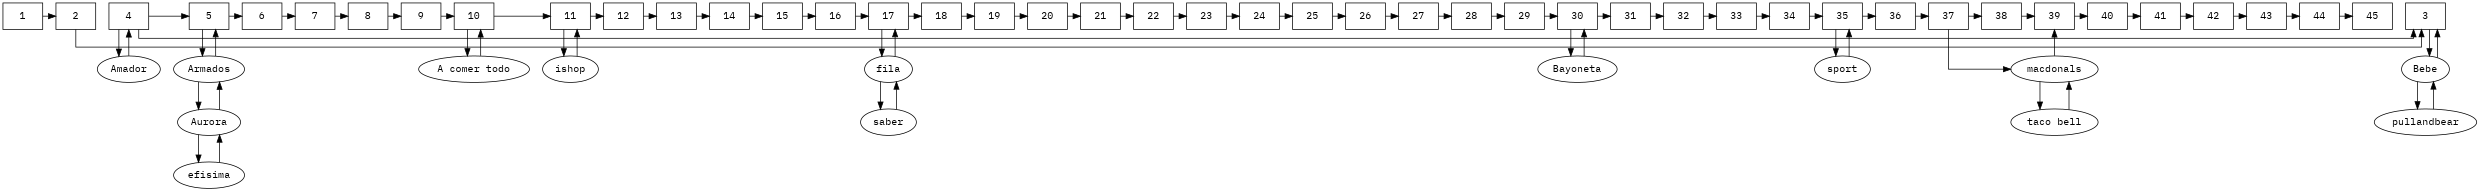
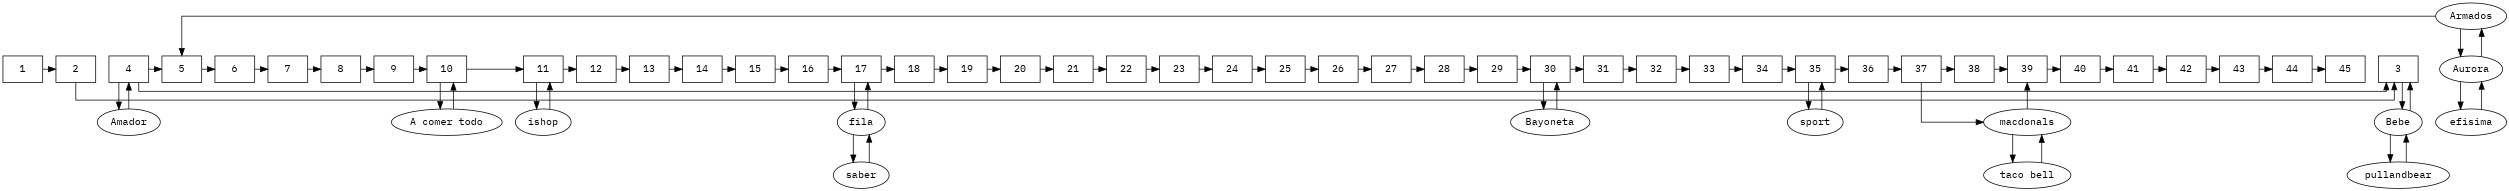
(202, 39) -> none
